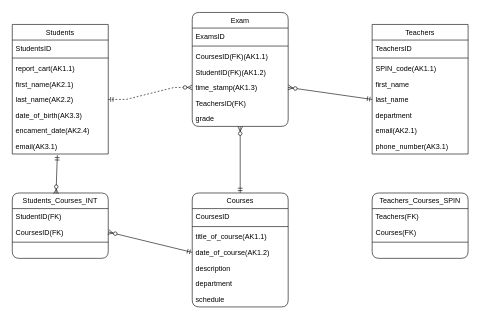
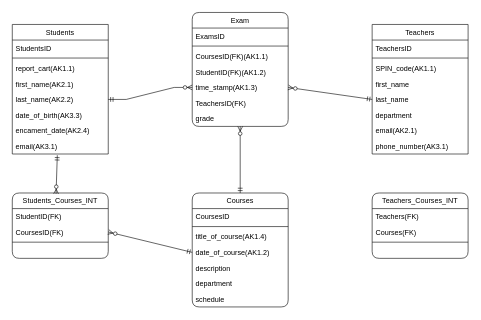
(150, 93) -> (150, 93)
(420, 201) -> (420, 201)
(237, 237) -> (237, 237)
